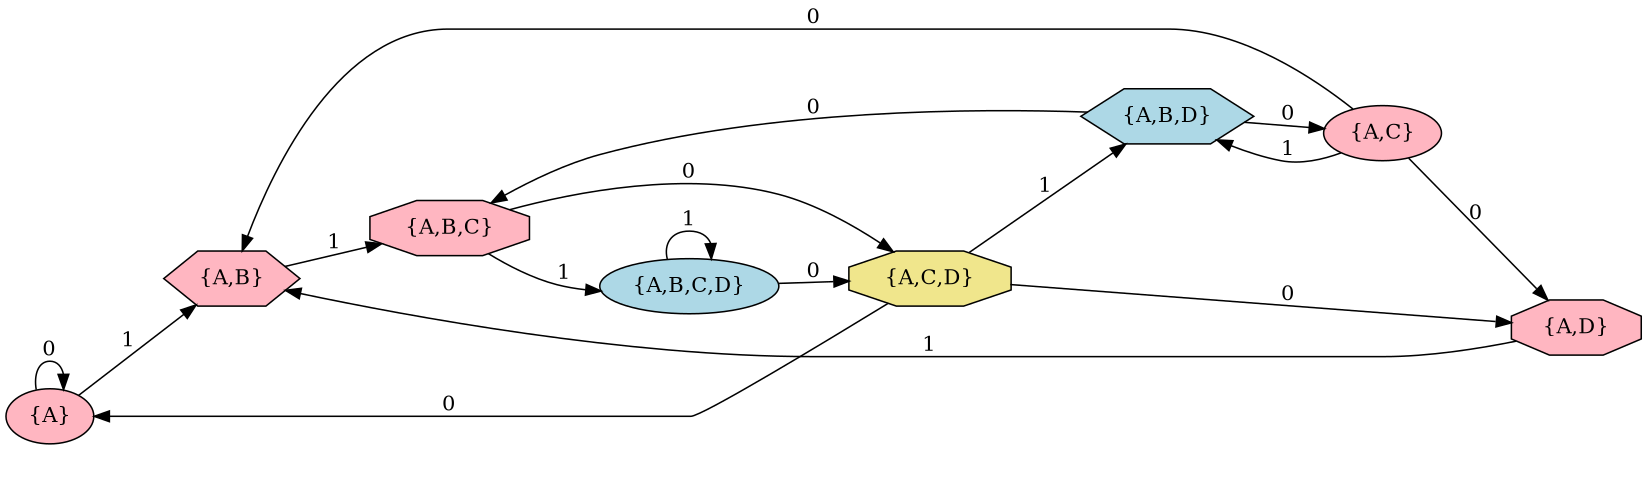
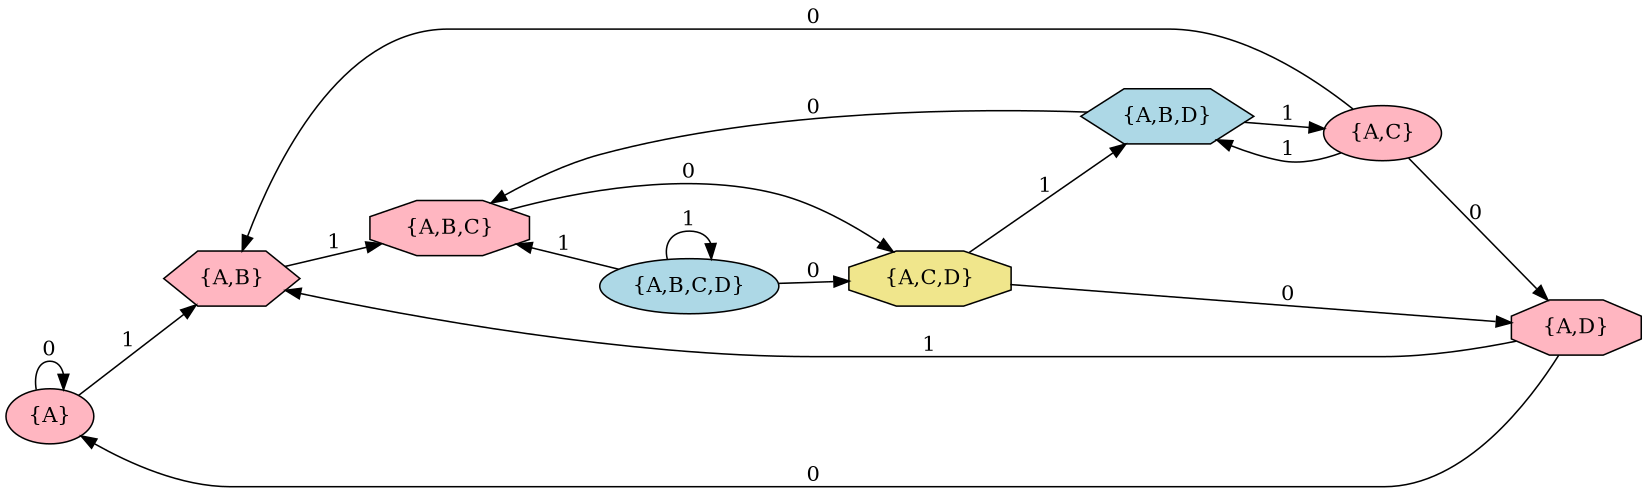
(1289, 114) -> (1289, 114)
(535, 277) -> (575, 258)
(514, 416) -> (849, 487)
